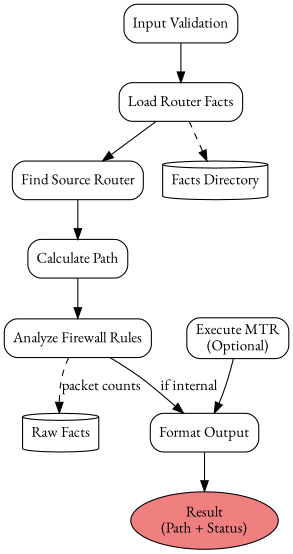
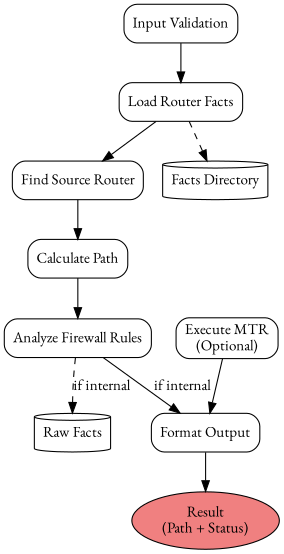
(101, 386) -> (102, 386)
